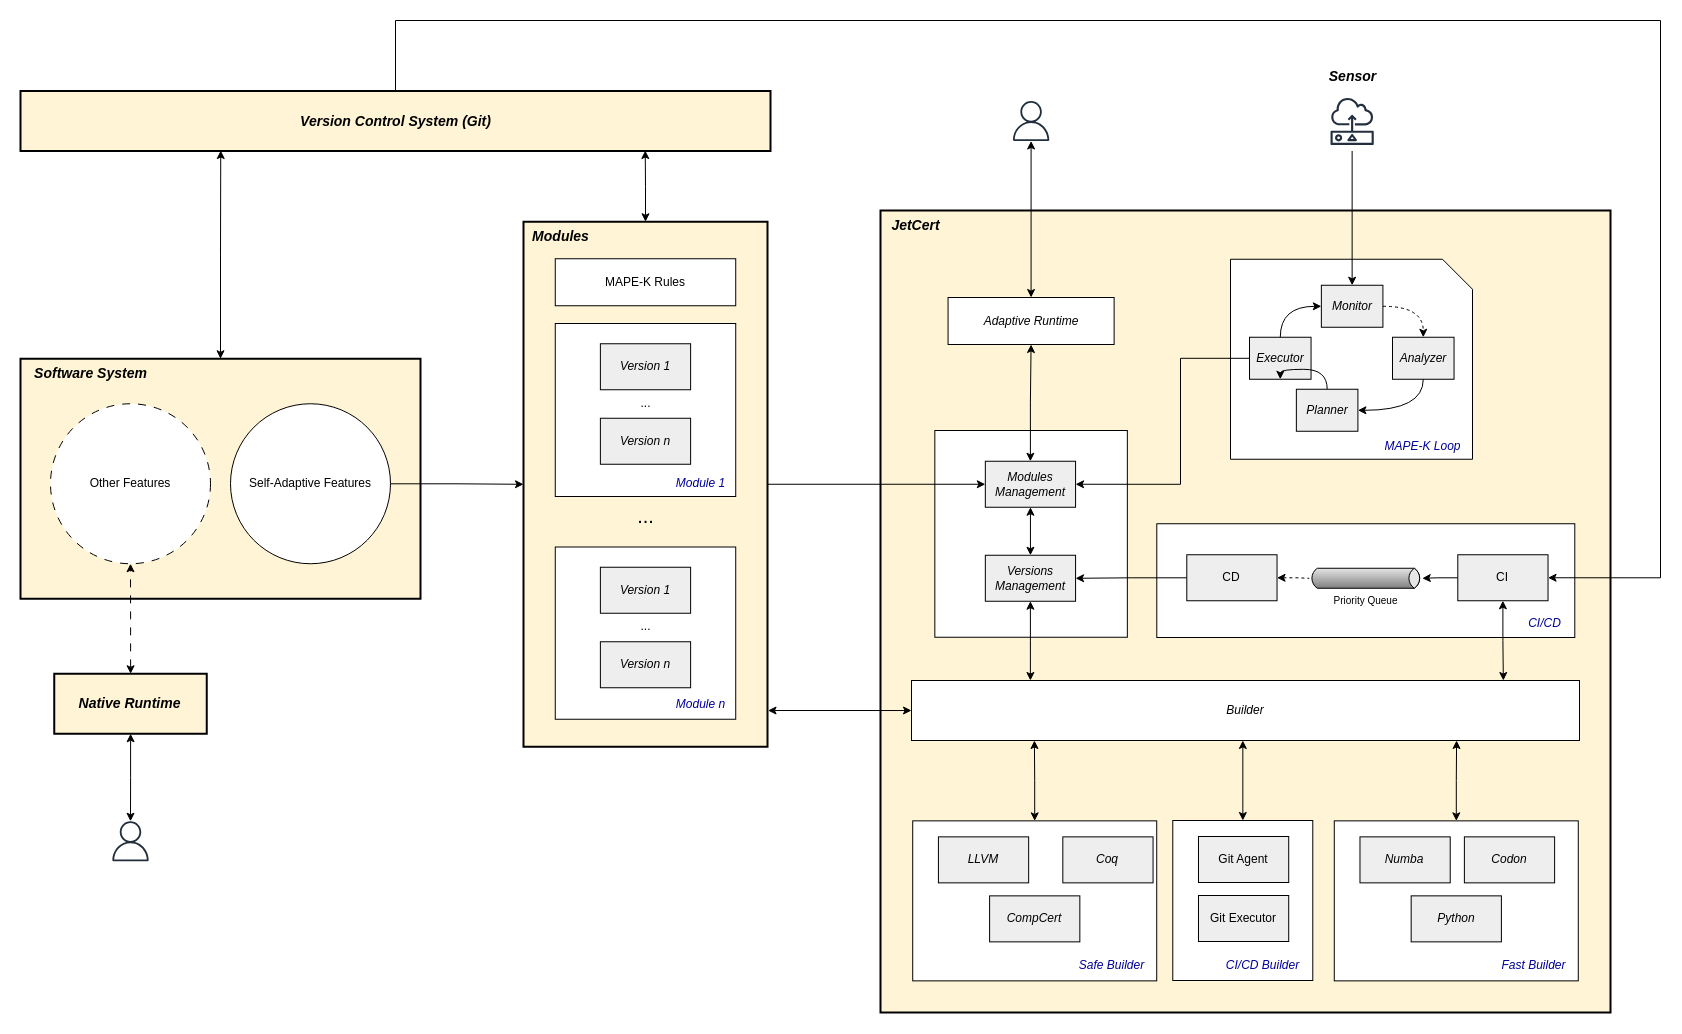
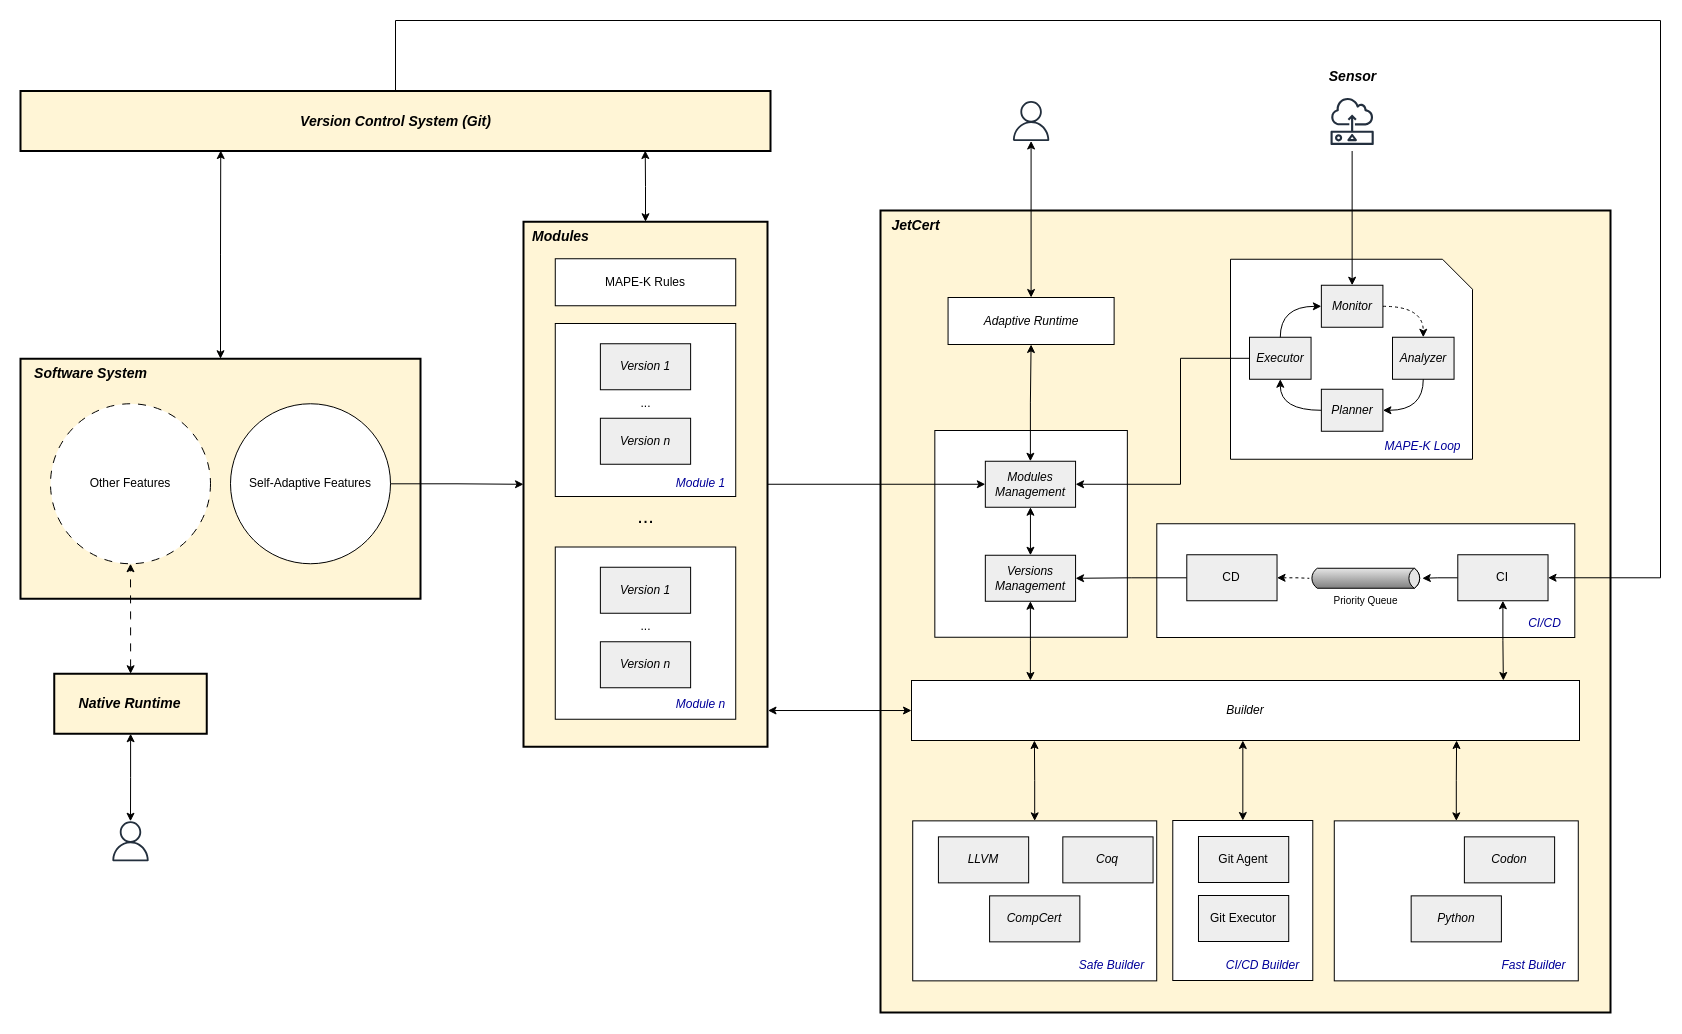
(1327, 410) -> (1352, 410)
(1405, 860) -> none
